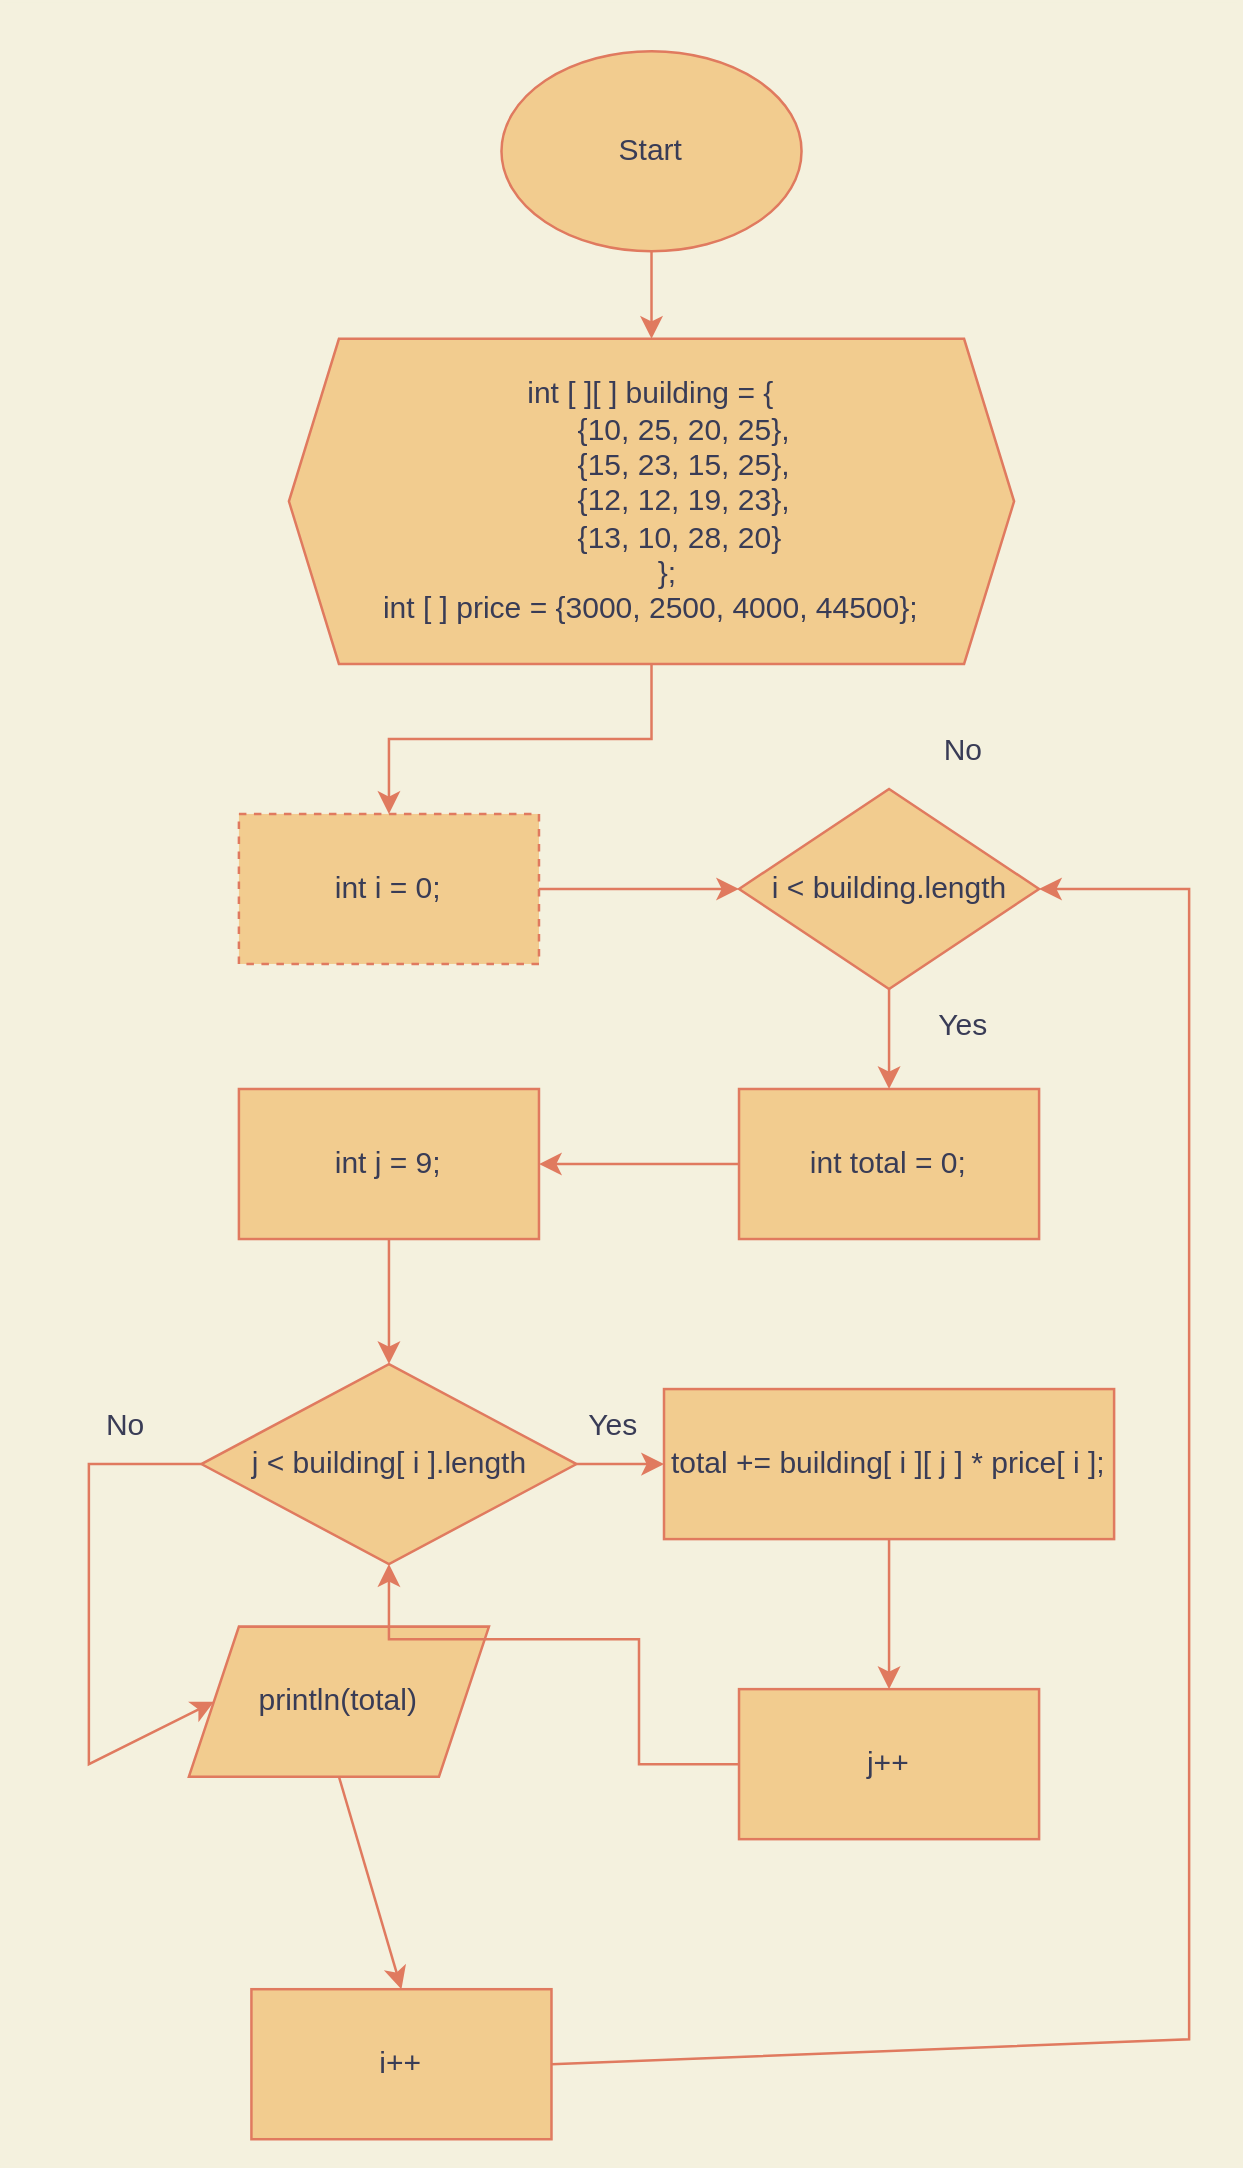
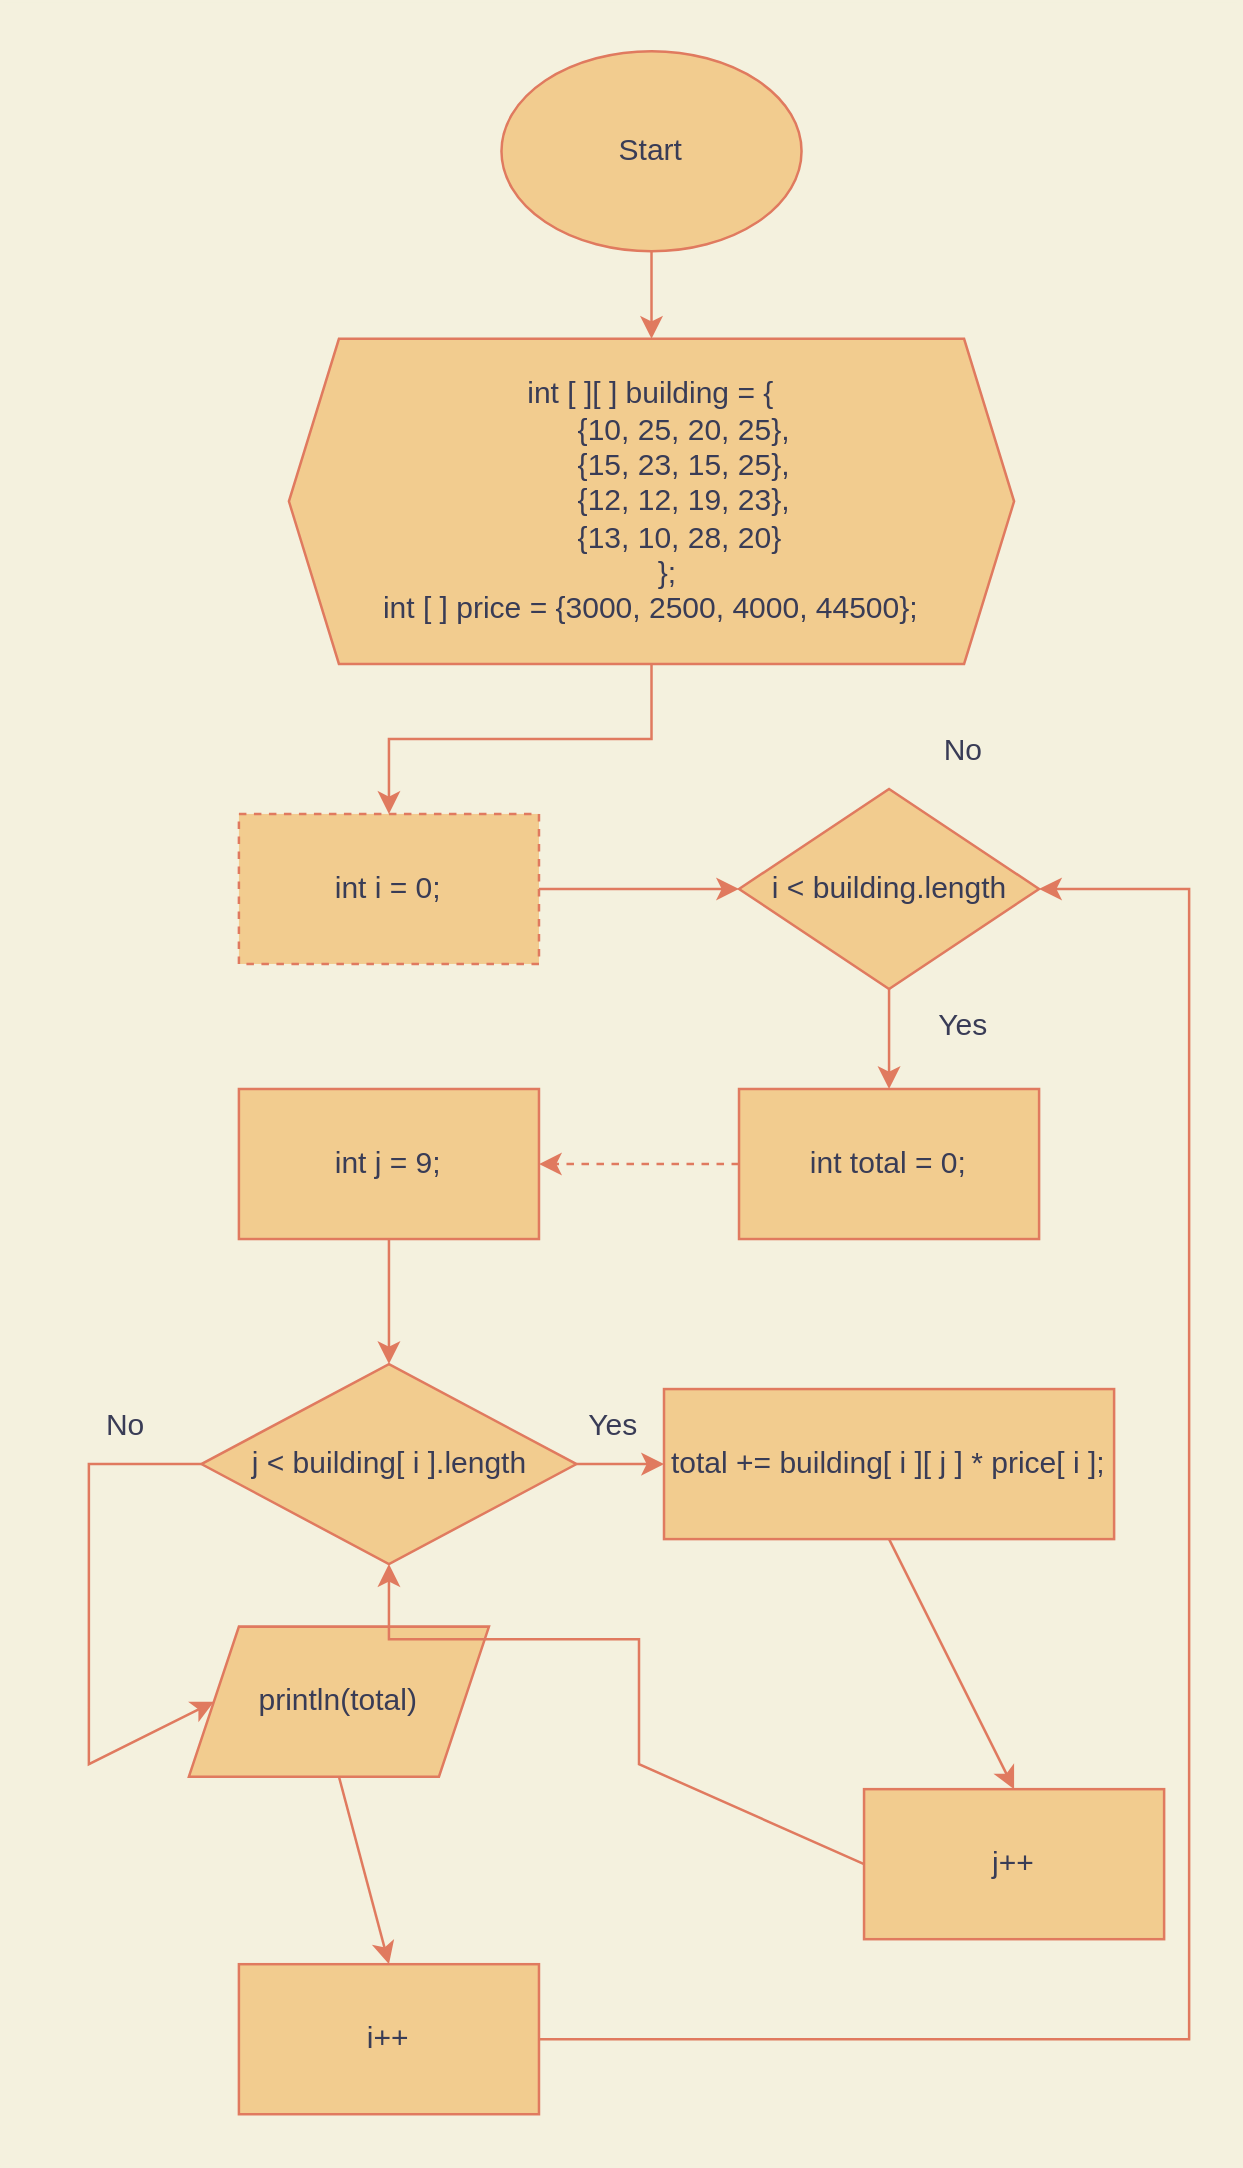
(647, 1164) -> (647, 1164)
(889, 1764) -> (1014, 1864)
(401, 2064) -> (389, 2039)
